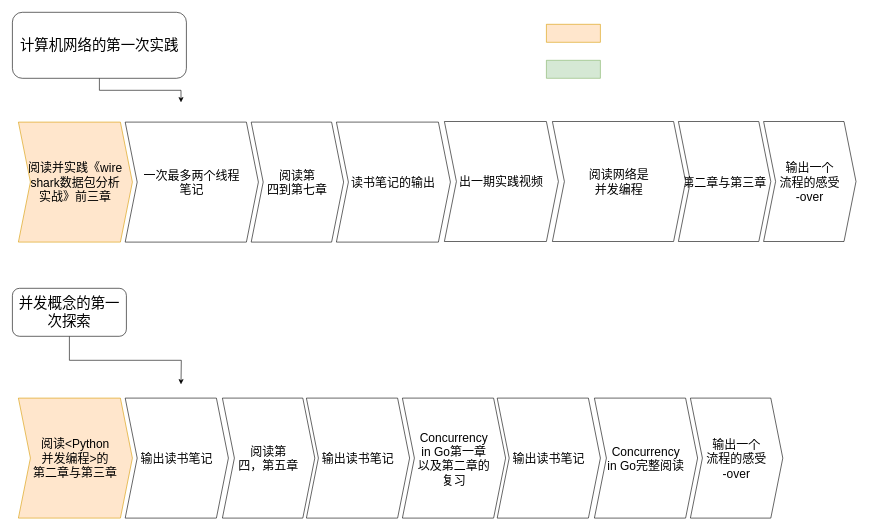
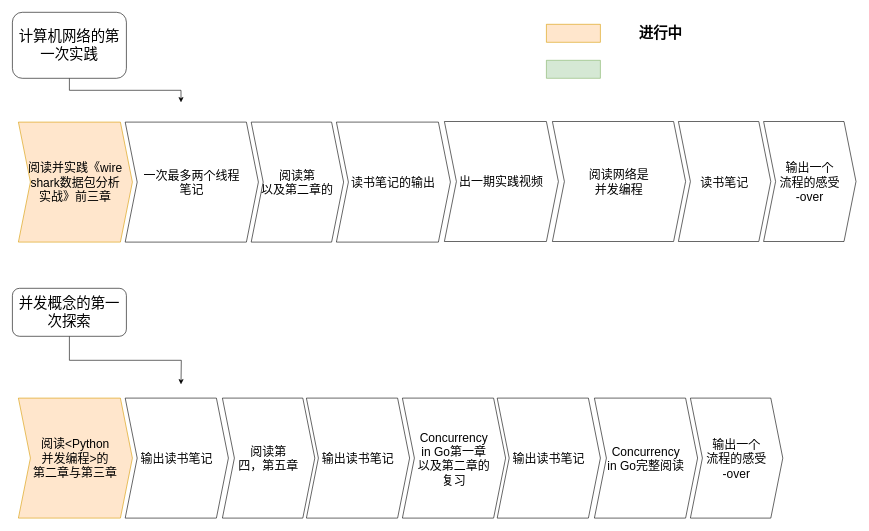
none -> (660, 33)
(99, 45) -> (69, 45)
(297, 176) -> (297, 176)
(724, 183) -> (724, 183)
